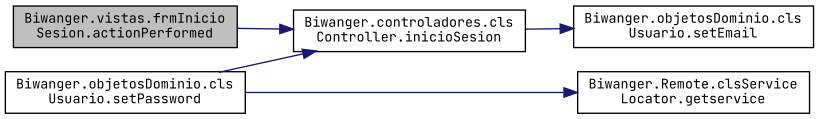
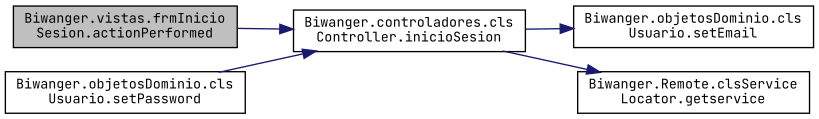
(405, 92) -> (545, 60)
